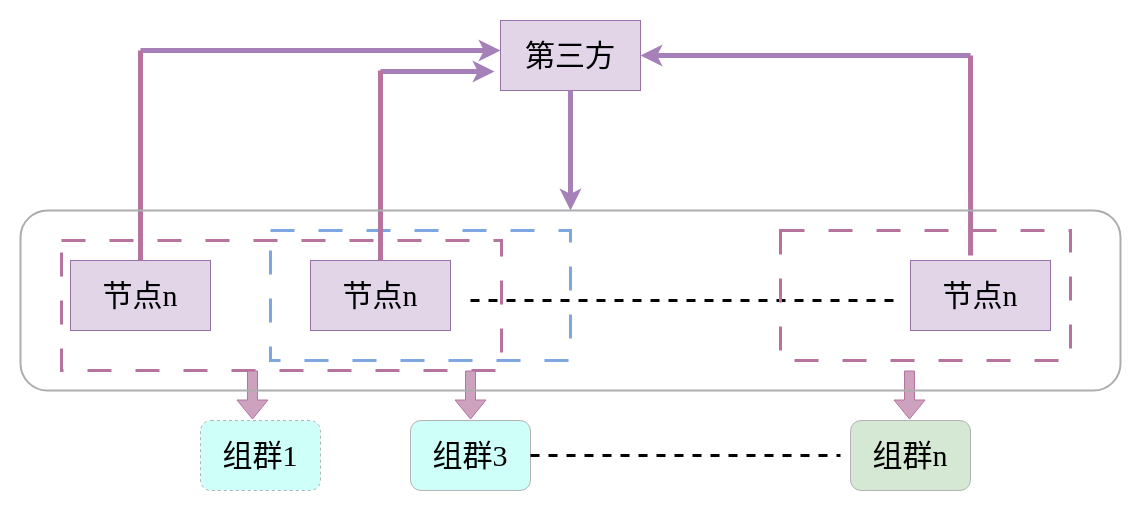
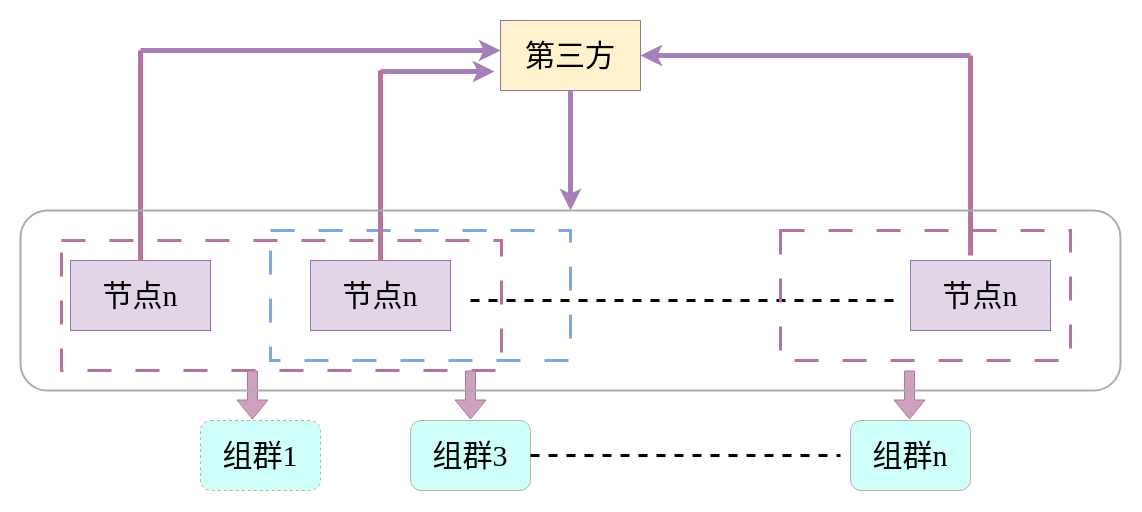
(571, 56) -> (571, 56)
(911, 456) -> (911, 456)
